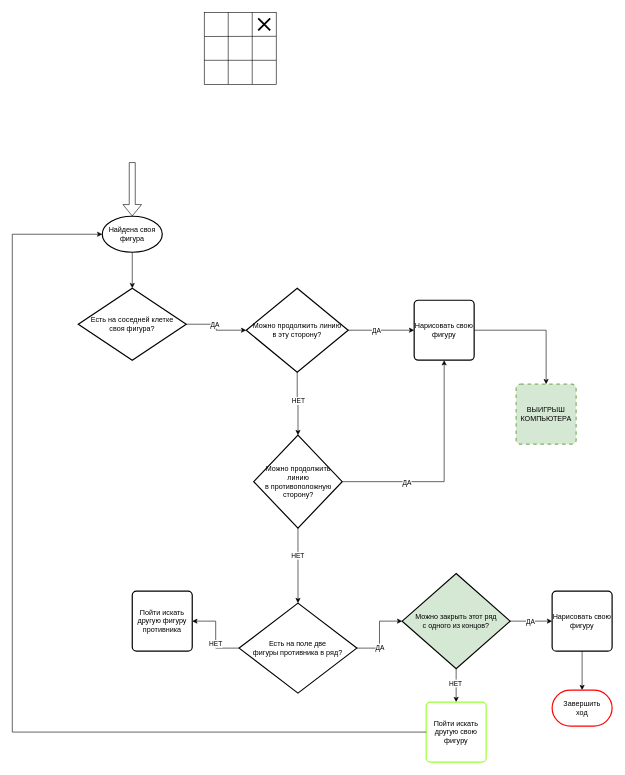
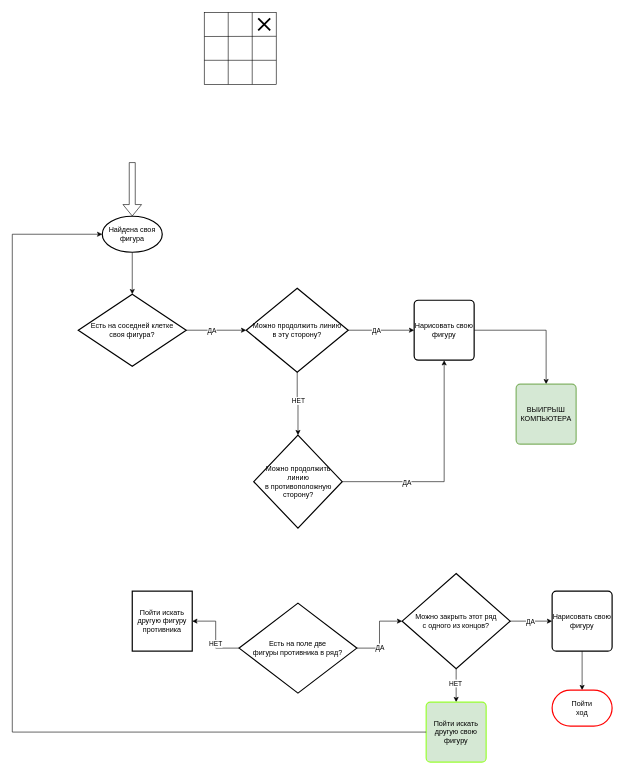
(132, 324) -> (132, 330)
(546, 414) -> (546, 414)
(298, 555) -> none
(162, 621) -> (162, 621)
(456, 621) -> (456, 621)
(582, 708) -> (582, 708)
(456, 732) -> (456, 732)
